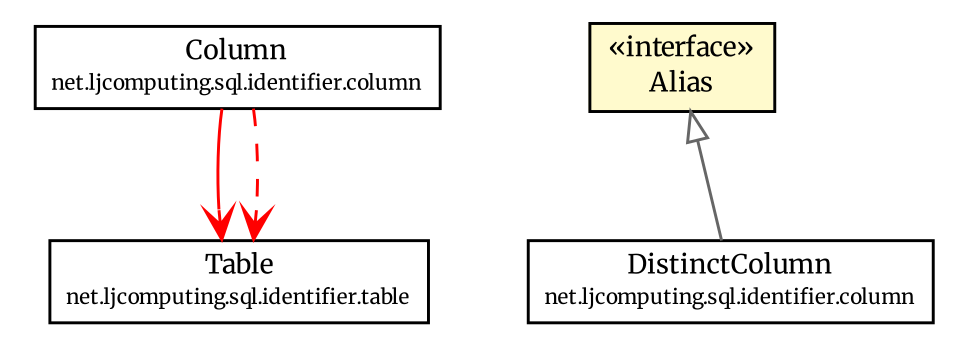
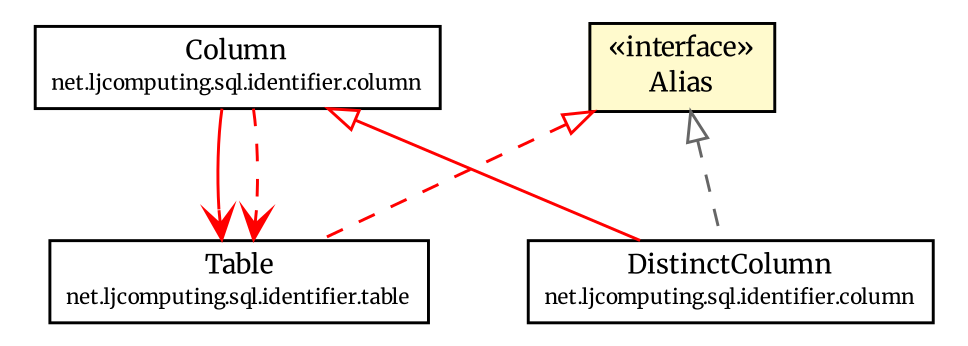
none -> (498, 180)
none -> (443, 183)
(710, 190) -> (710, 190)
